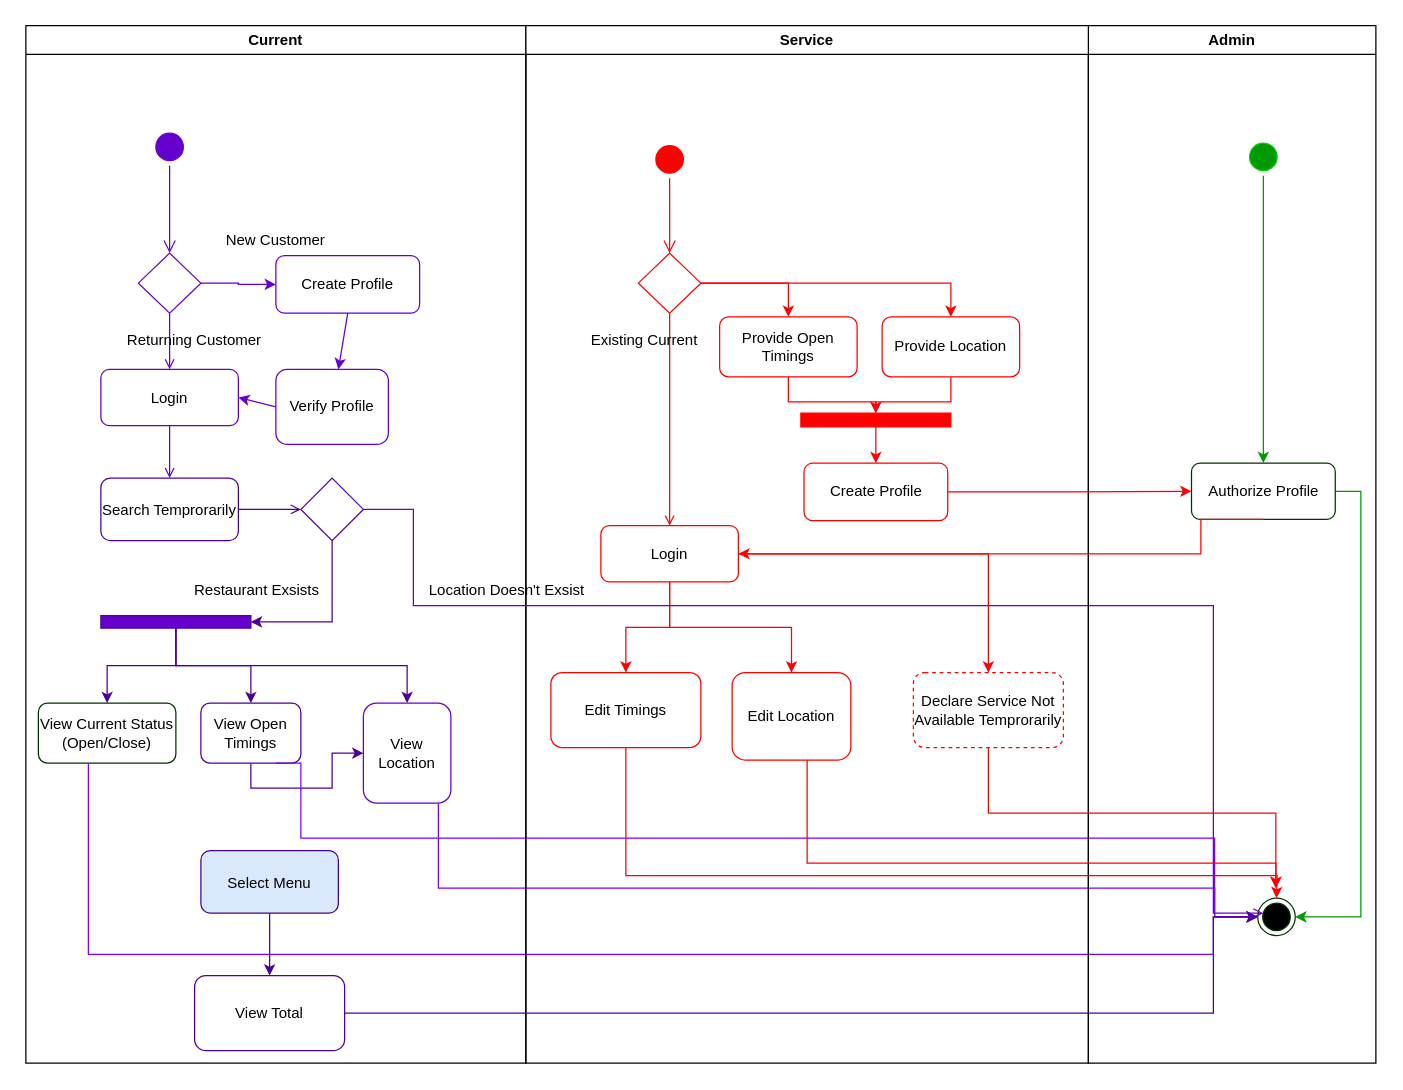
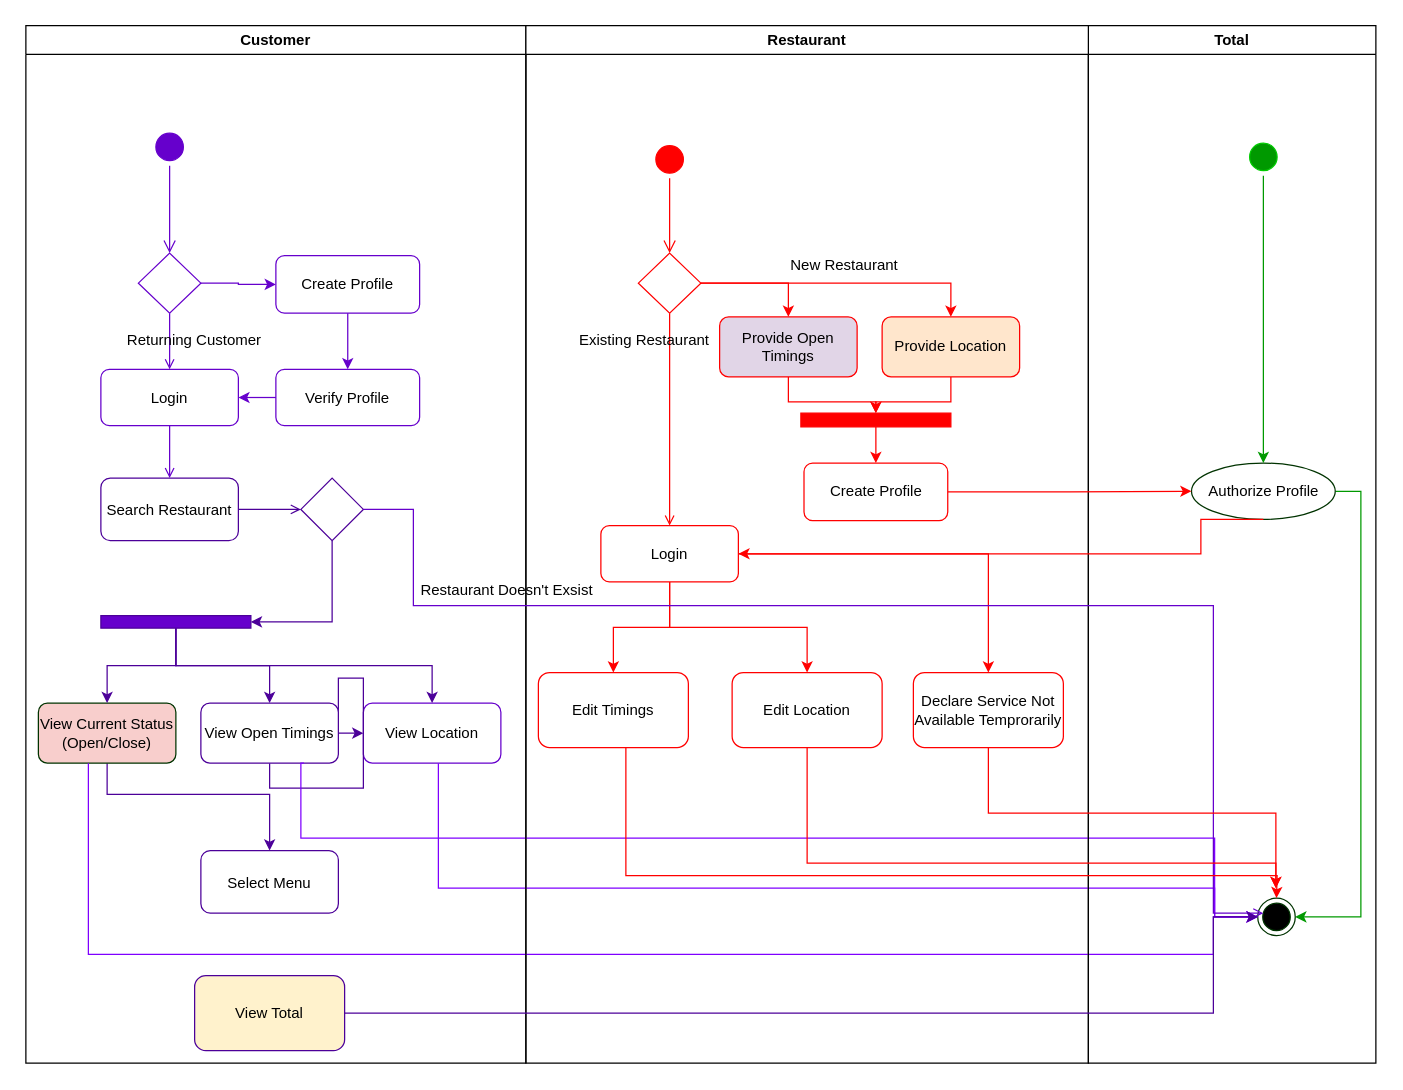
(276, 41) -> (276, 41)
(807, 41) -> (807, 41)
(1232, 41) -> (1232, 41)
(276, 241) -> none
none -> (844, 266)
(644, 341) -> (644, 341)
(788, 347) -> (788, 347)
(951, 347) -> (951, 347)
(332, 407) -> (348, 398)
(1263, 491) -> (1263, 491)
(169, 510) -> (169, 510)
(257, 591) -> none
(507, 591) -> (507, 591)
(626, 710) -> (613, 710)
(988, 710) -> (988, 710)
(791, 716) -> (807, 710)
(107, 733) -> (107, 733)
(251, 733) -> (269, 733)
(407, 753) -> (432, 733)
none -> (196, 794)
(269, 882) -> (269, 882)
(269, 940) -> none
(269, 1013) -> (269, 1013)
